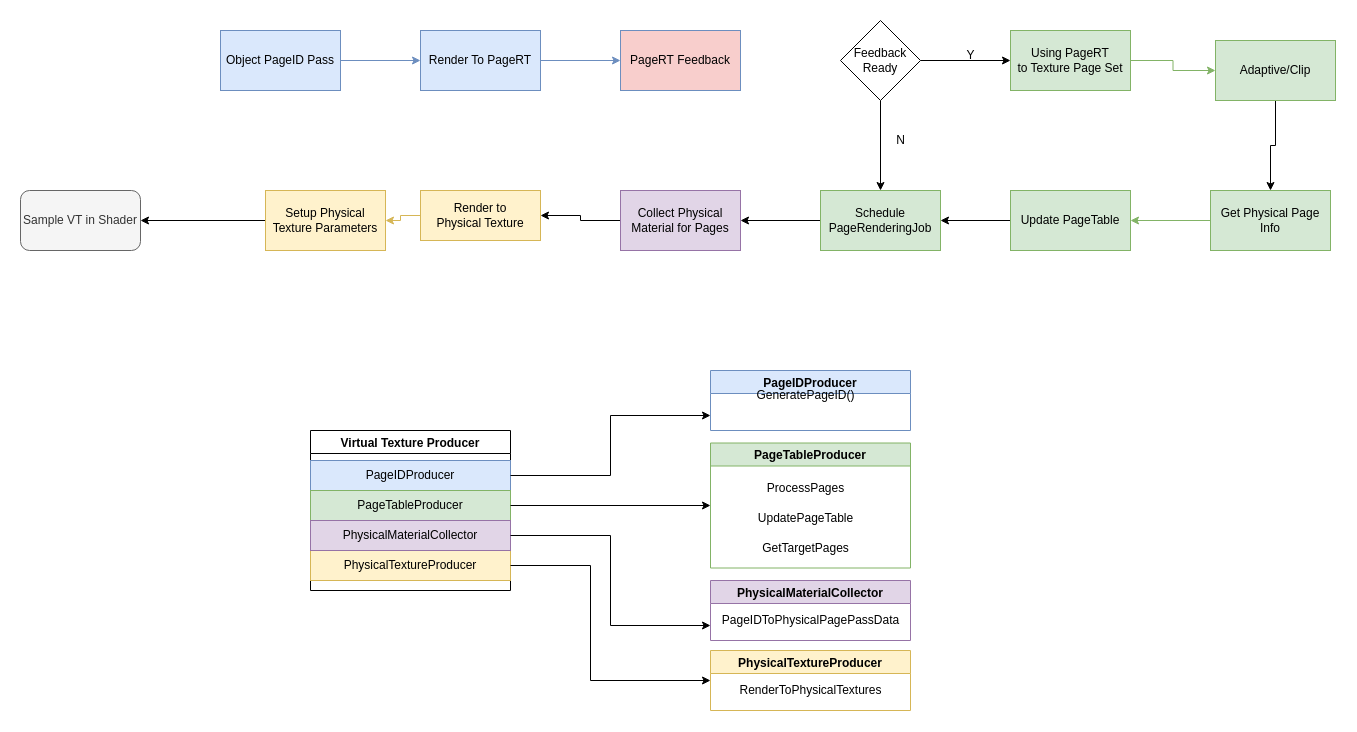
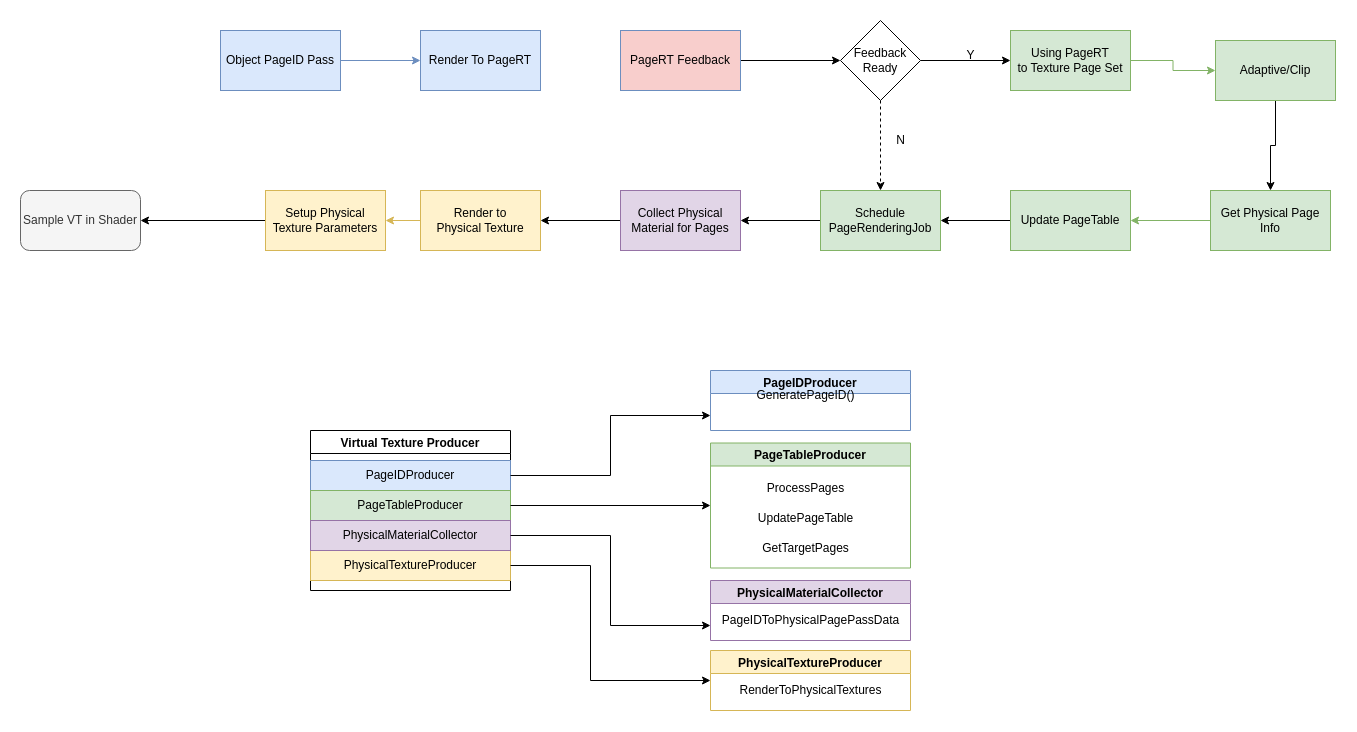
(577, 61) -> none
none -> (787, 61)
(881, 143) -> (881, 143)
(481, 216) -> (481, 221)
